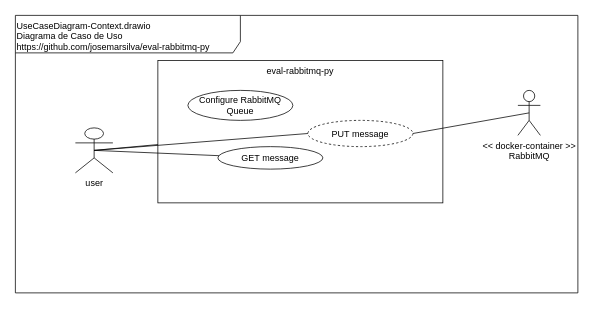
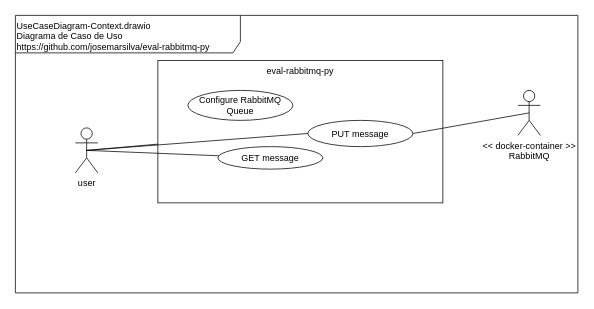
(360, 134) -> (360, 134)
(94, 150) -> (87, 150)
